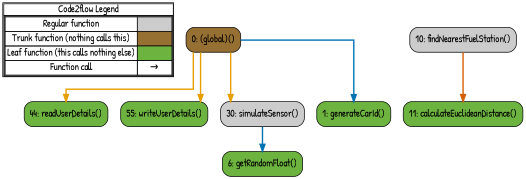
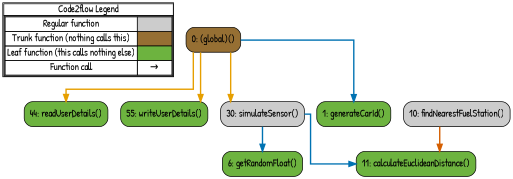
none -> (311, 155)
